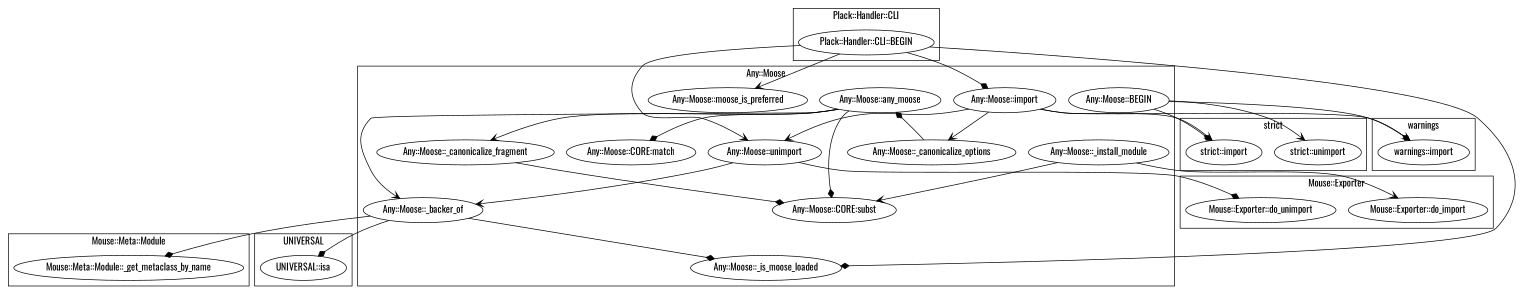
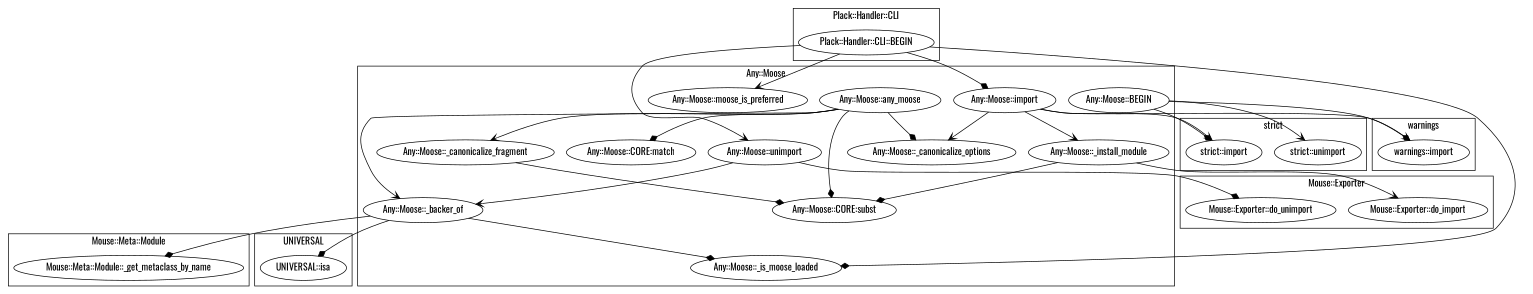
(878, 113) -> (1048, 124)
(913, 129) -> (899, 124)
(971, 181) -> (971, 181)
